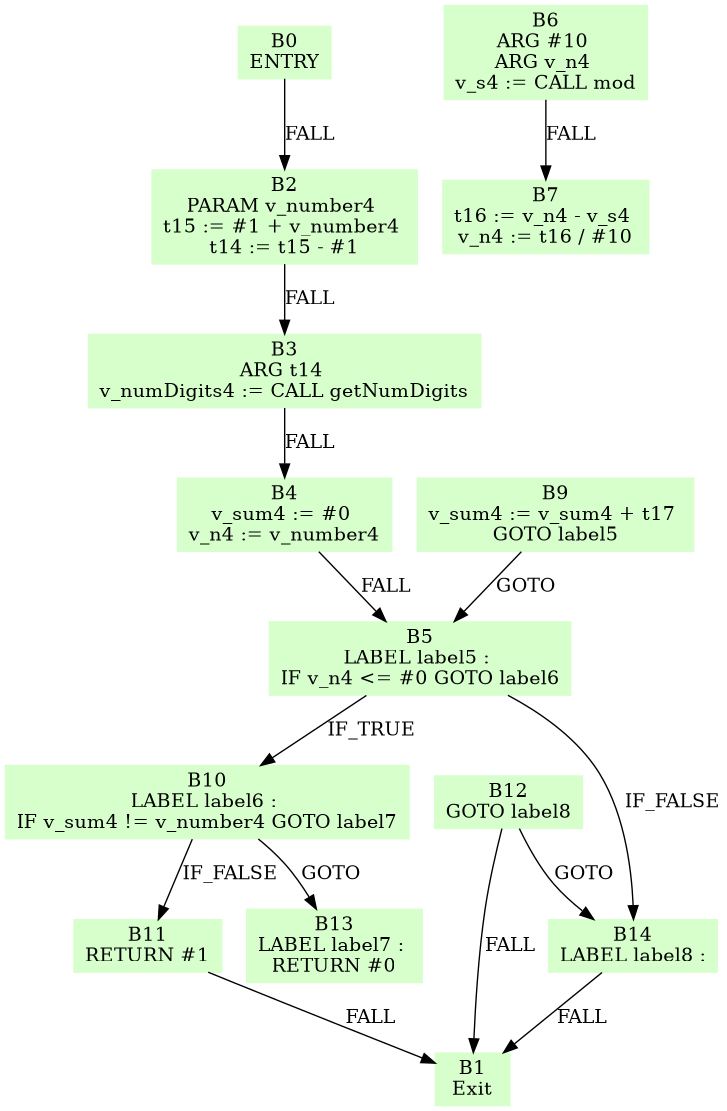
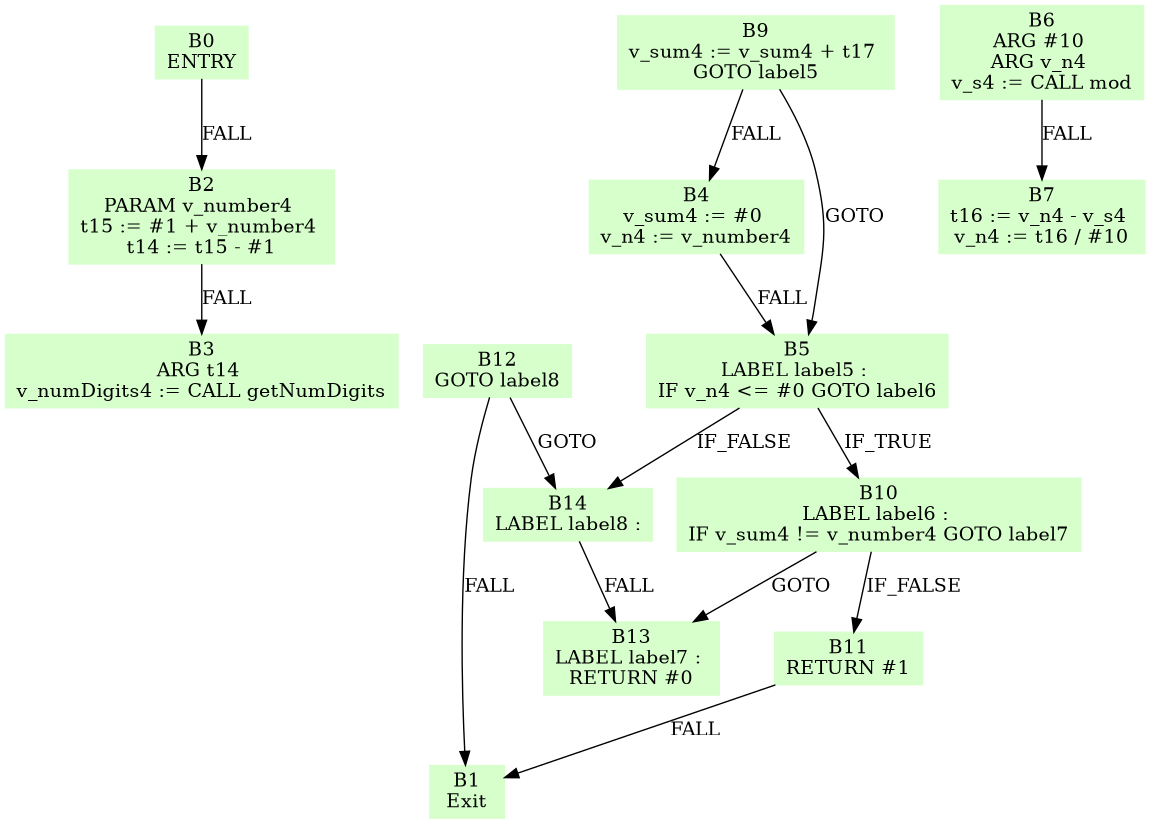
(285, 436) -> (729, 128)
(558, 1008) -> (595, 575)
